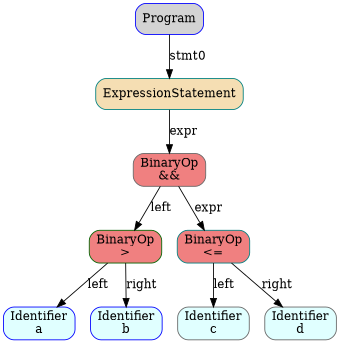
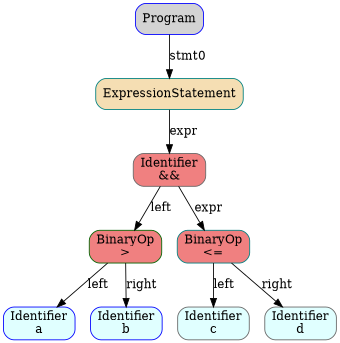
(169, 170) -> (169, 170)
